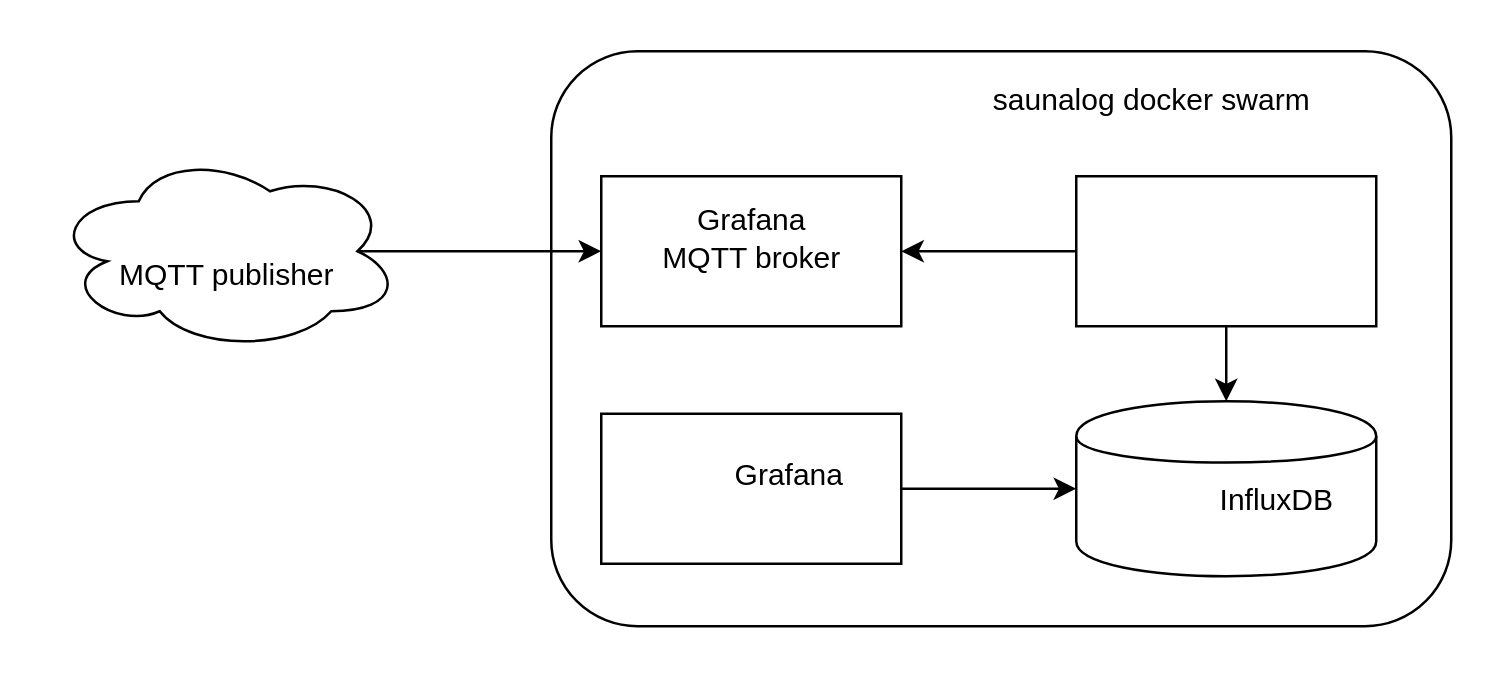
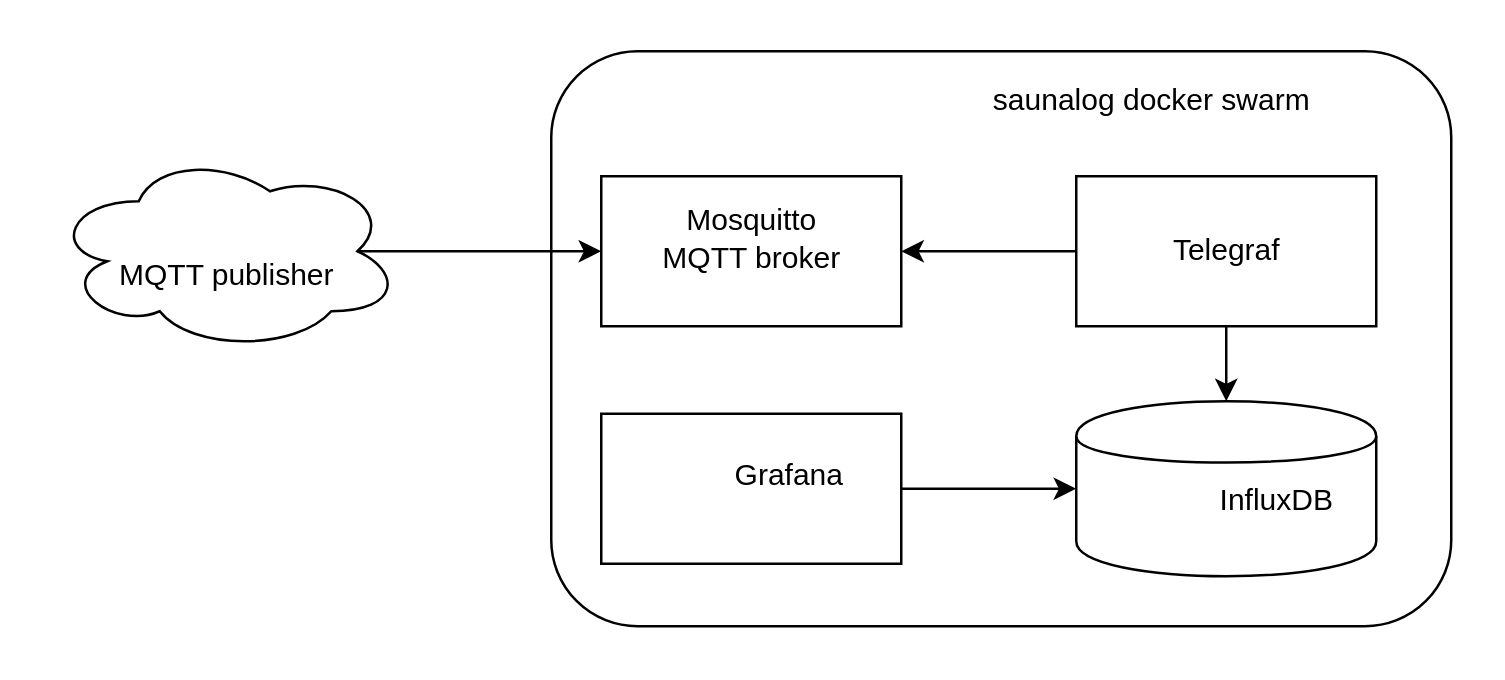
(753, 239) -> (753, 239)
none -> (1226, 251)
